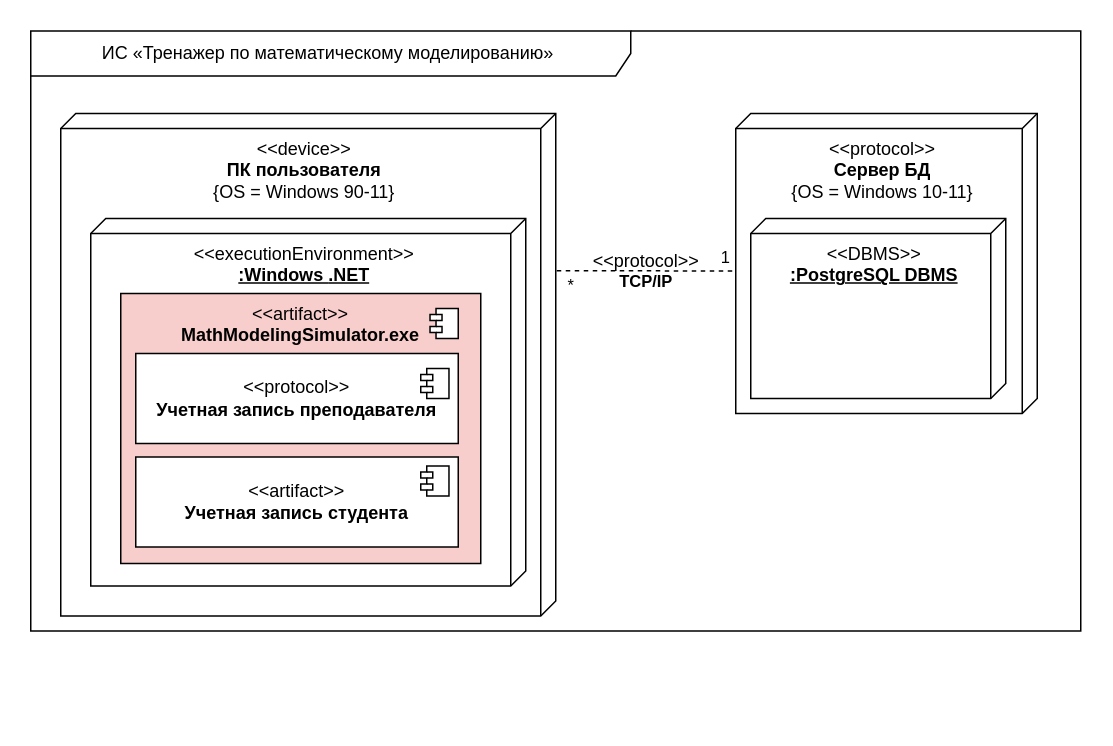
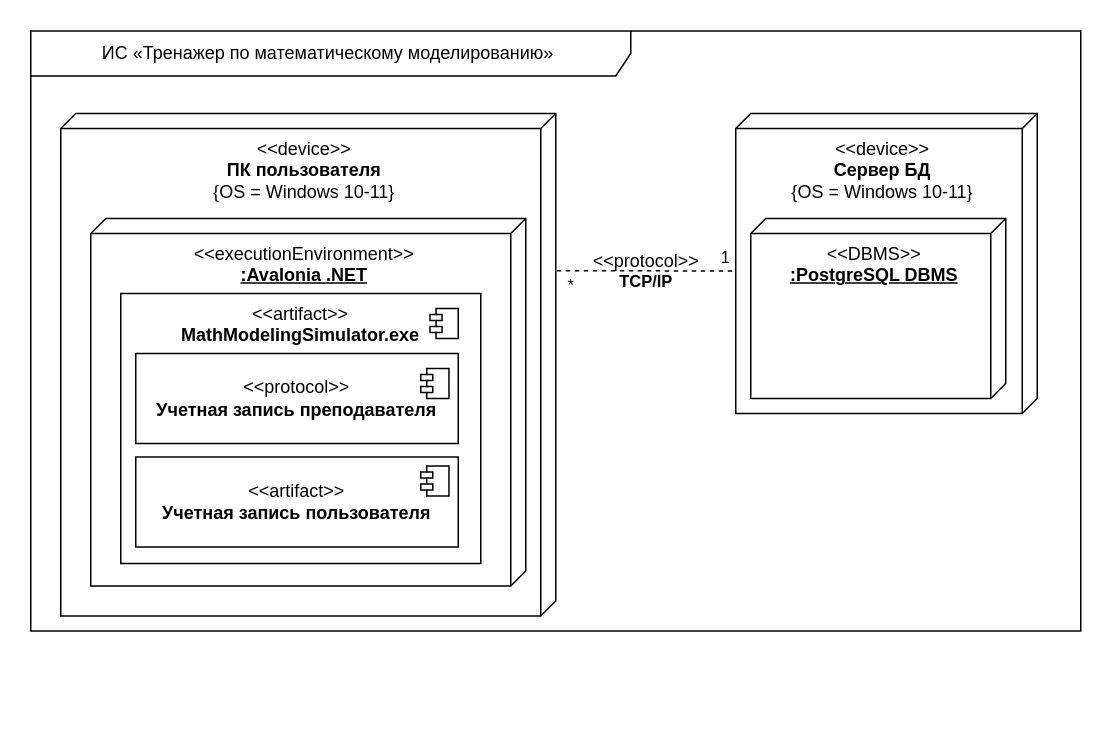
(305, 171) -> (305, 171)
(883, 171) -> (883, 171)
(305, 265) -> (305, 265)
(301, 325) -> (301, 325)
(297, 502) -> (297, 502)
